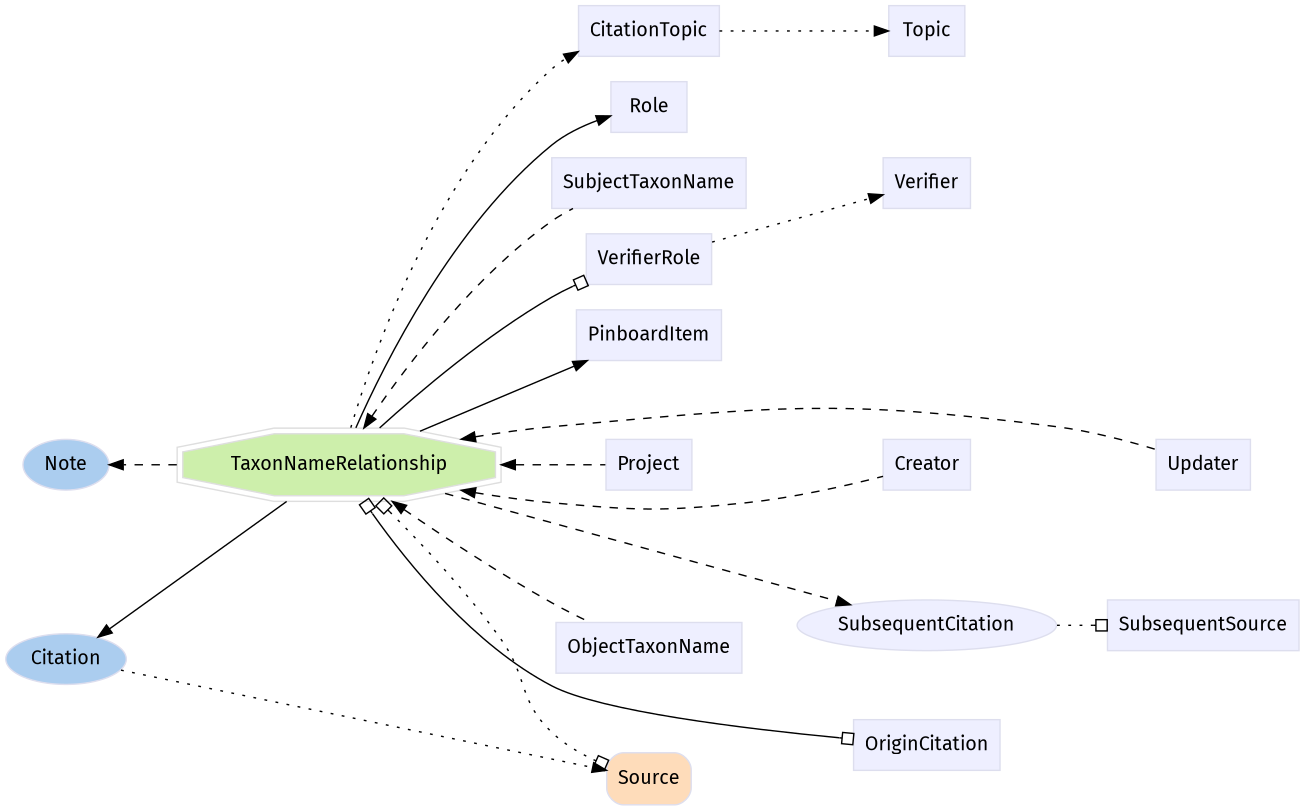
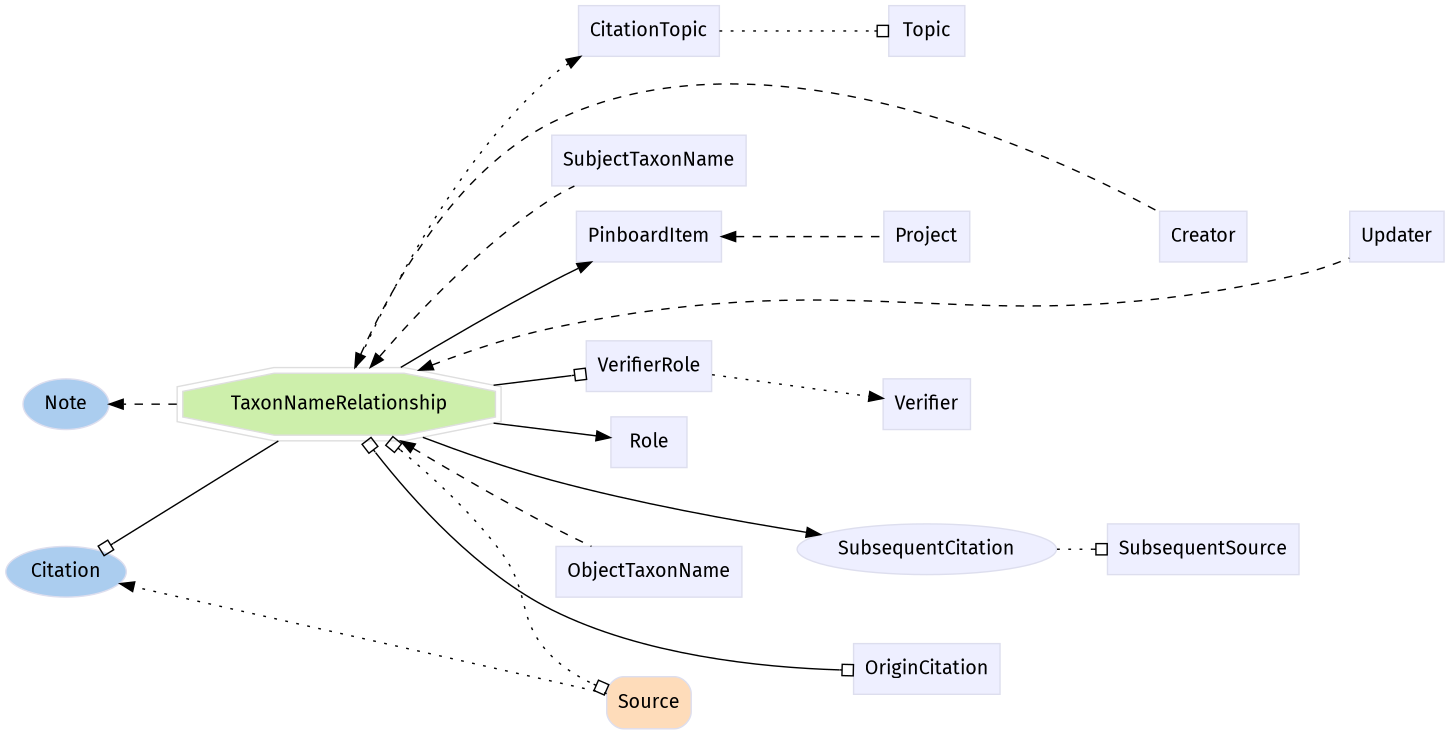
(797, 31) -> (797, 31)
(561, 465) -> (810, 237)
(641, 547) -> (612, 495)
(198, 565) -> (196, 492)
(357, 719) -> (370, 640)
